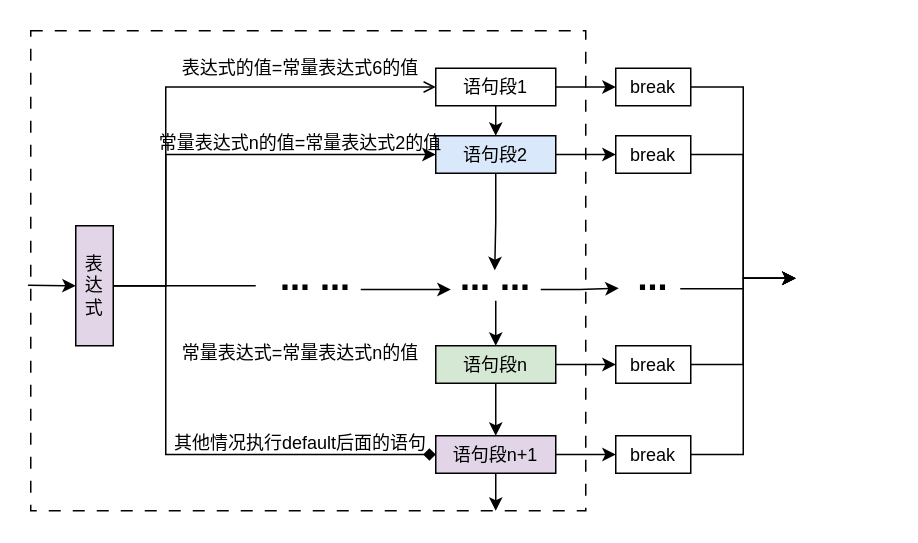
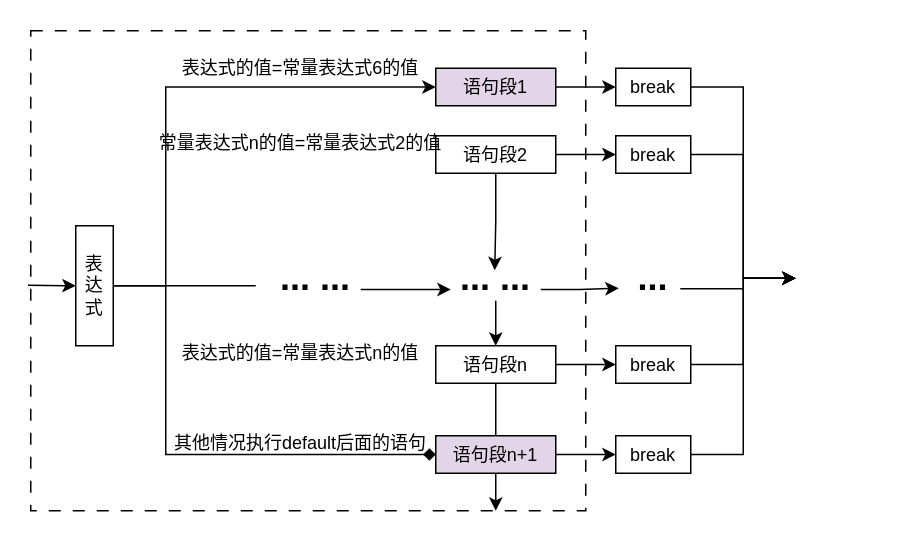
(426, 87) -> (424, 87)
(496, 87) -> (496, 87)
(496, 116) -> none
(296, 155) -> none
(496, 155) -> (496, 155)
(95, 286) -> (95, 286)
(301, 353) -> (301, 353)
(496, 365) -> (496, 365)
(496, 424) -> (496, 428)
